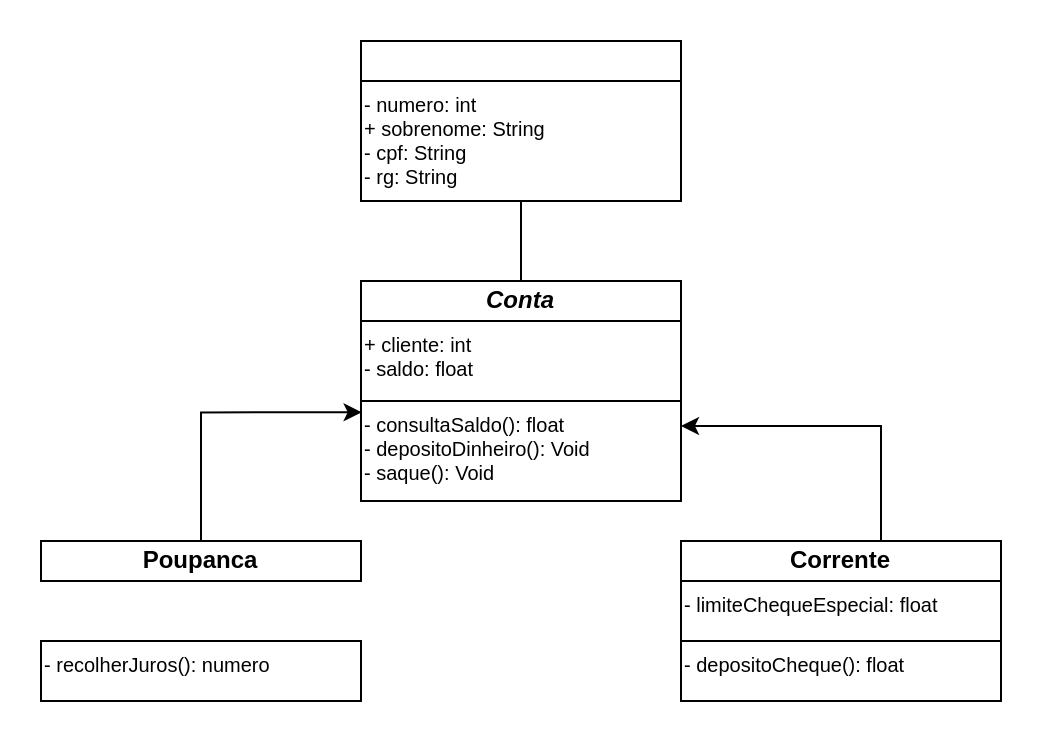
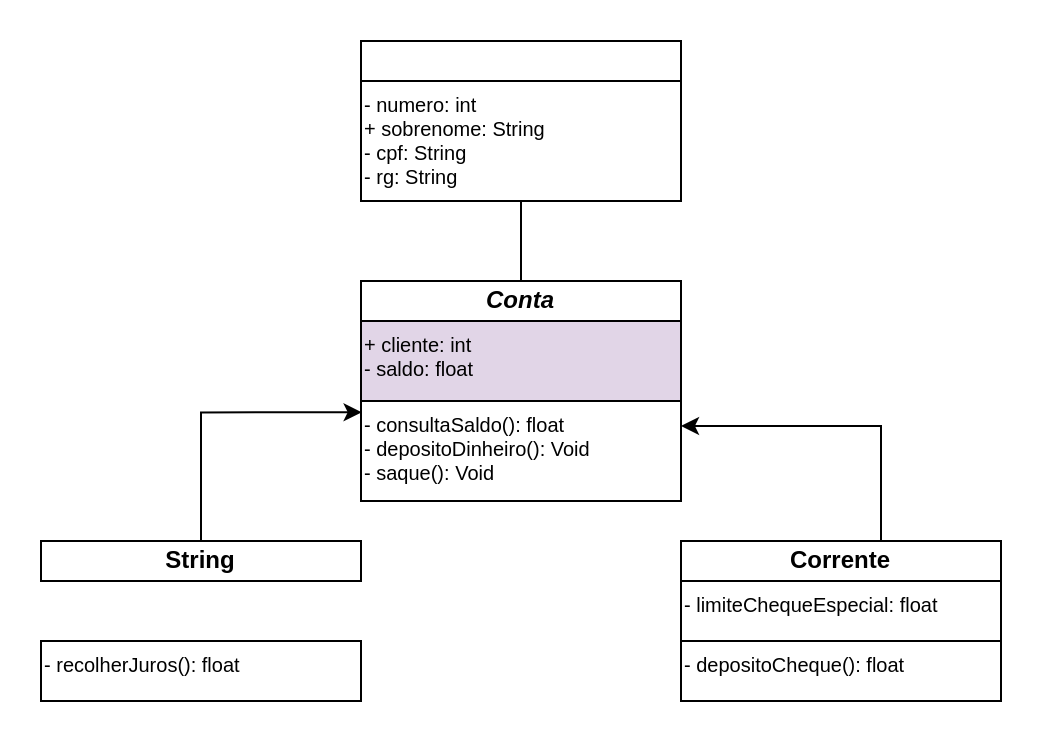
(521, 361) -> (521, 361)
(201, 561) -> (201, 561)
(175, 667) -> (166, 667)
